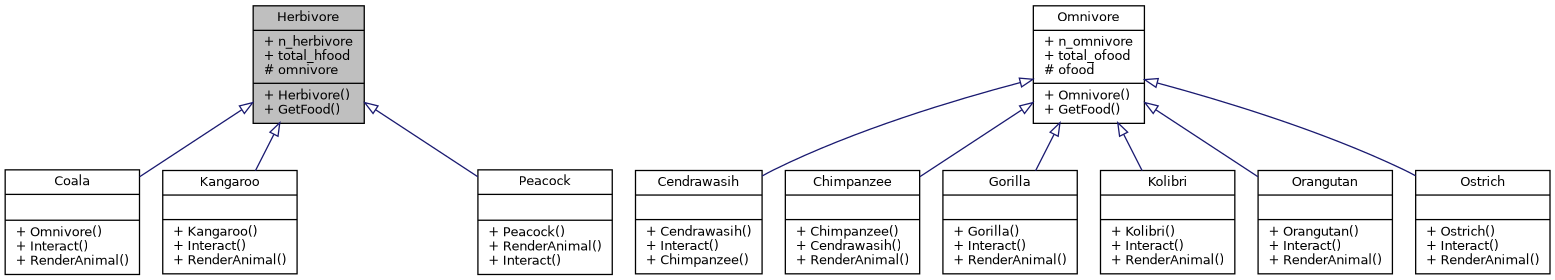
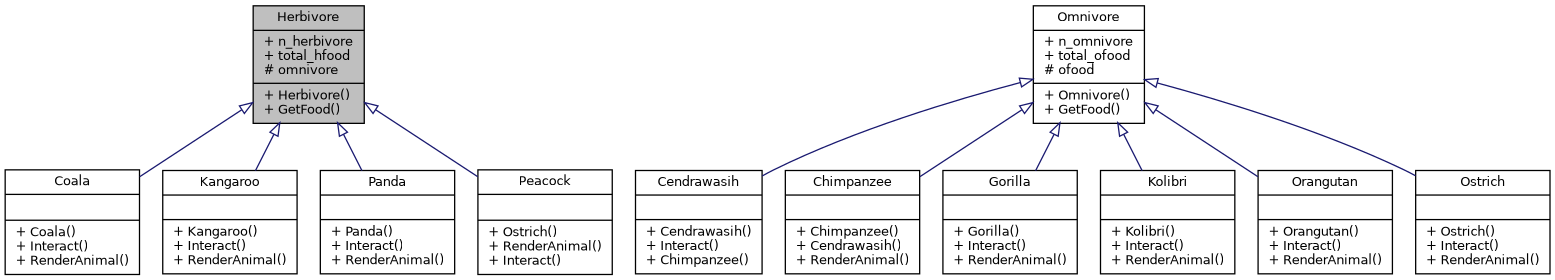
none -> (388, 222)
(59, 232) -> (46, 232)
(527, 232) -> (523, 232)
